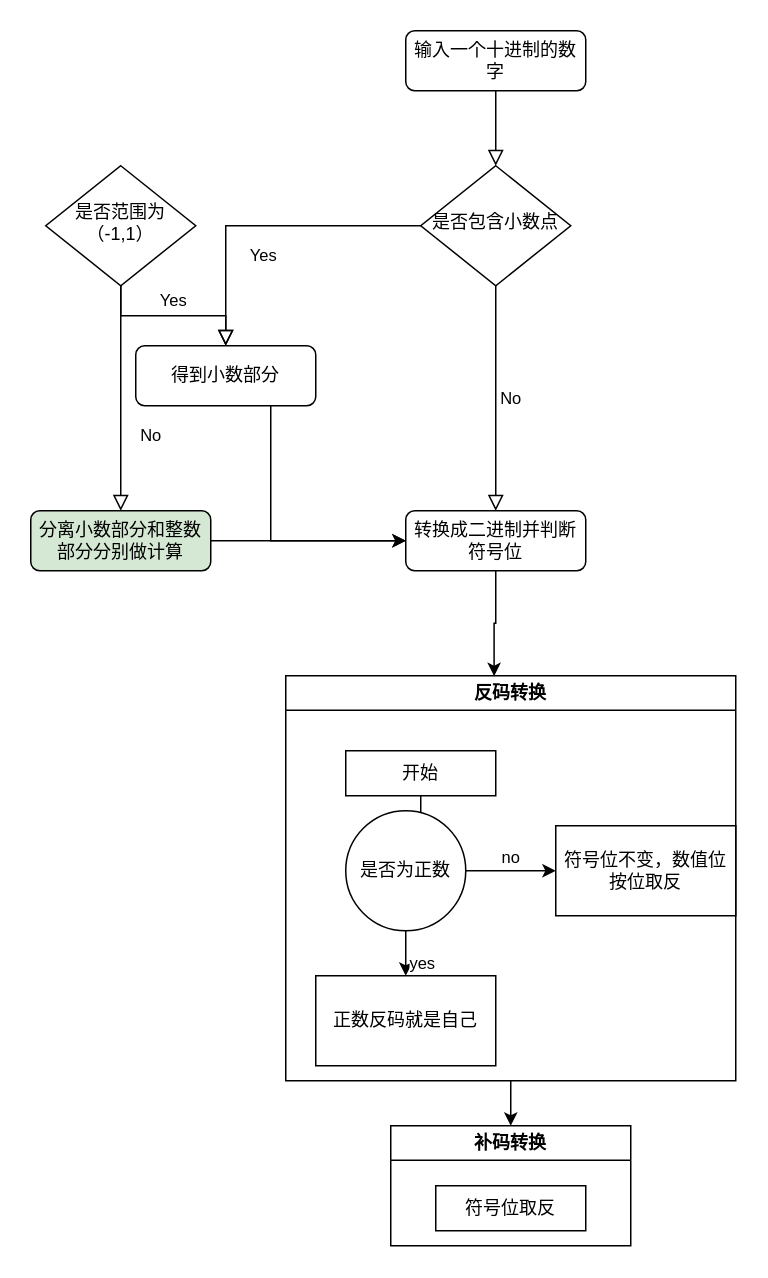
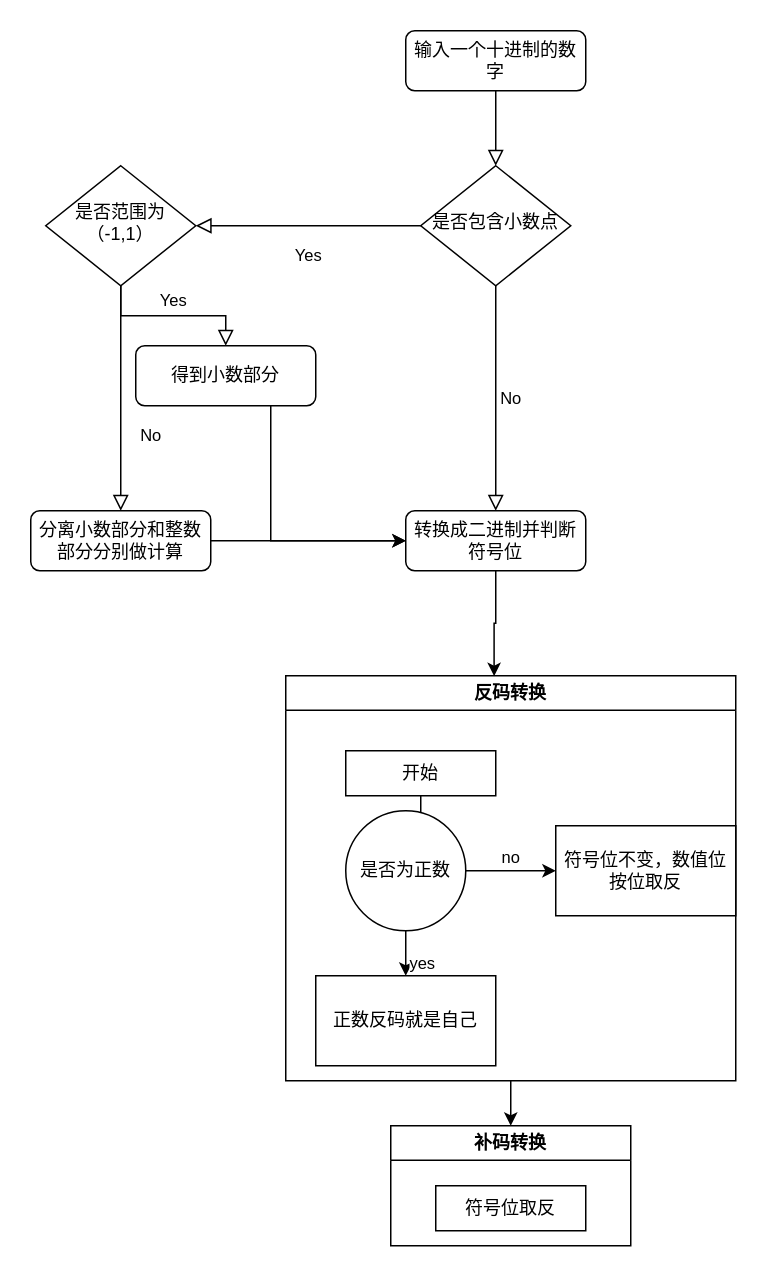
(226, 269) -> (220, 226)
(121, 541) -> (121, 541)
